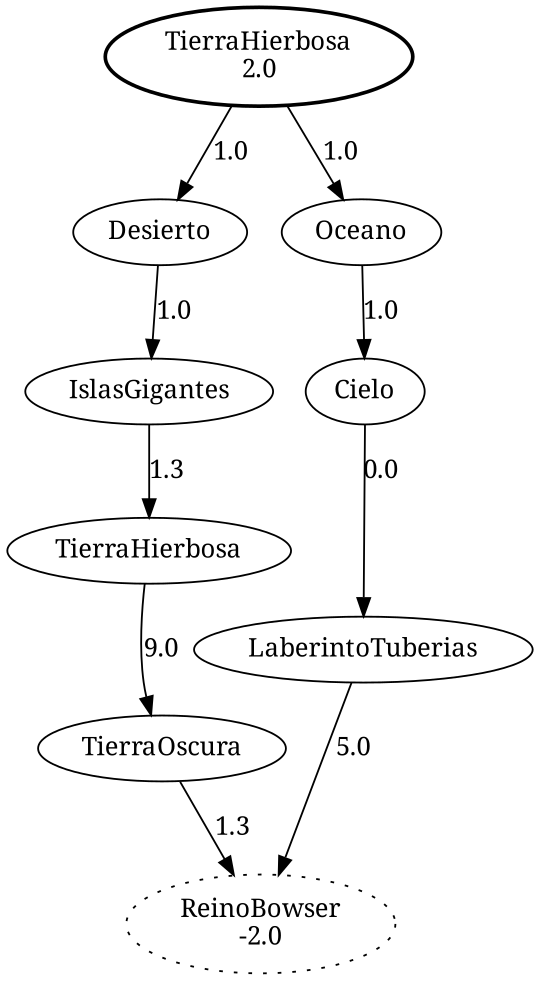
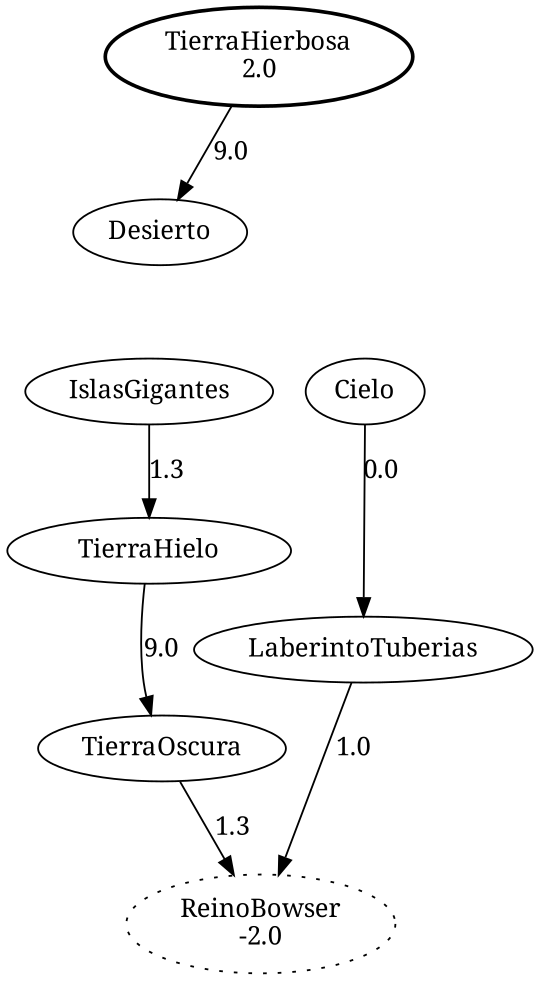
(231, 153) -> (231, 153)
(362, 232) -> none
(155, 303) -> none
(149, 551) -> (149, 551)
(353, 748) -> (353, 748)
